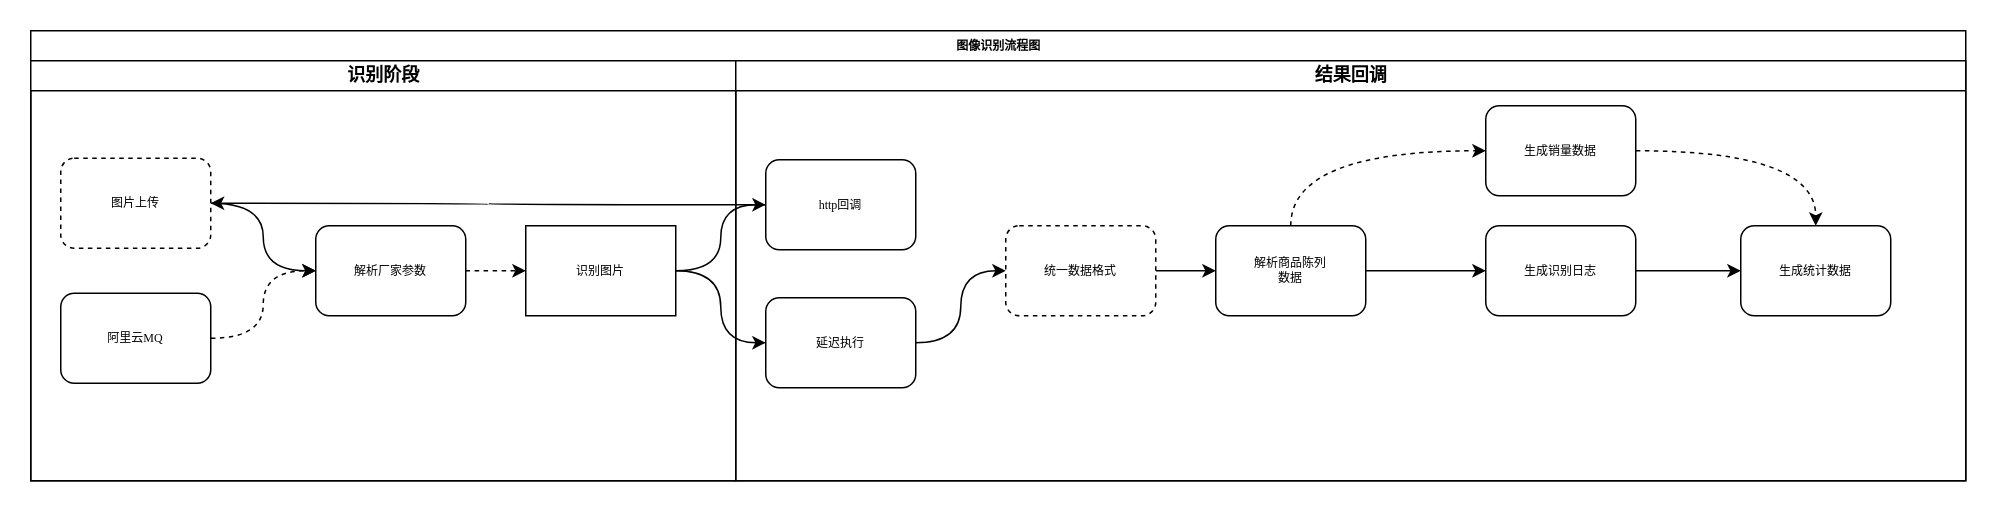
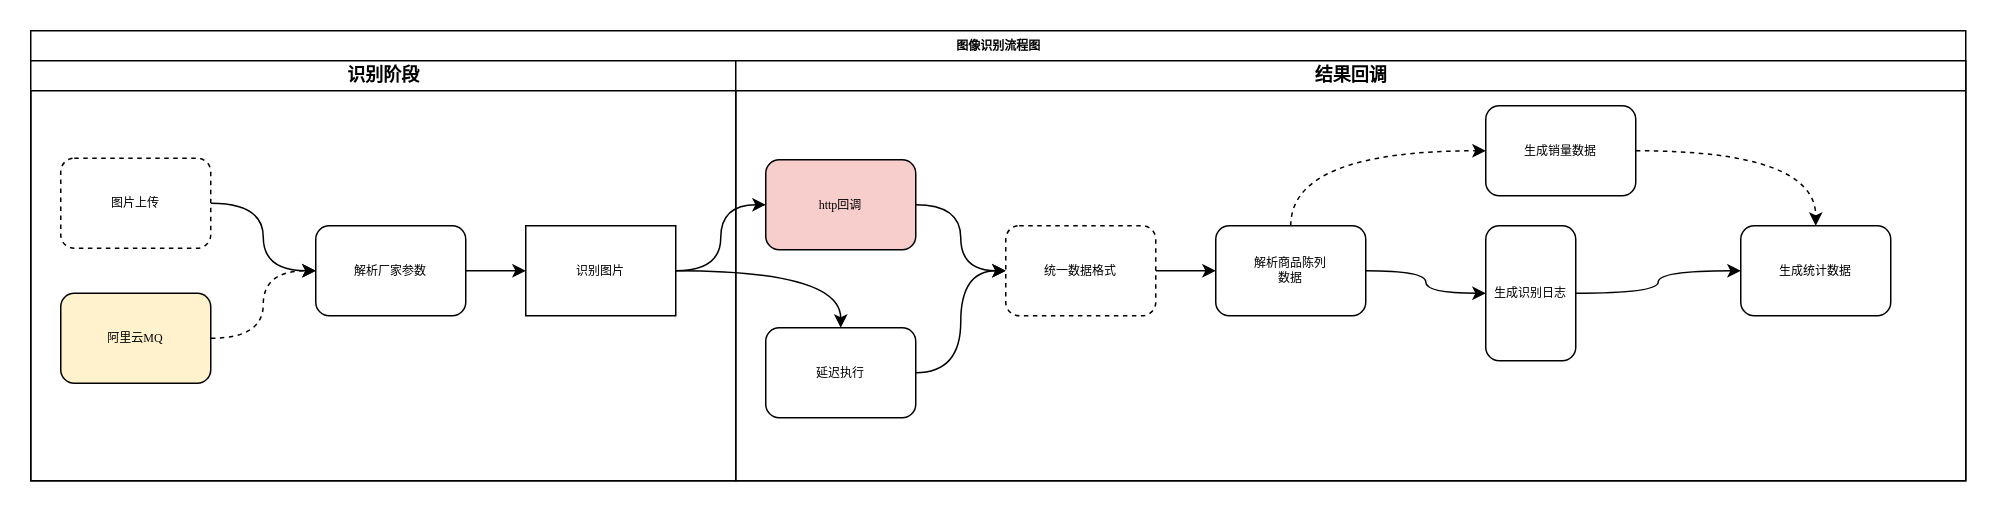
(486, 204) -> (960, 229)
(841, 205) -> (841, 205)
(490, 271) -> (490, 271)
(1561, 271) -> (1531, 293)
(136, 338) -> (136, 338)
(841, 343) -> (841, 373)
